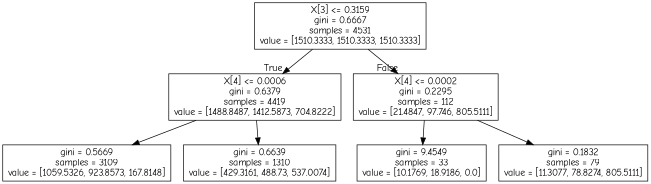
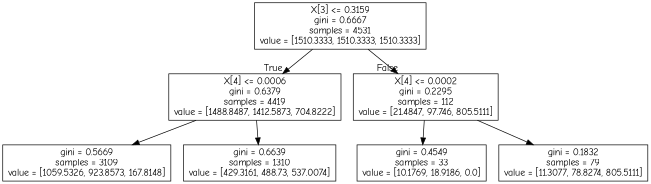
(422, 163) -> (422, 163)
